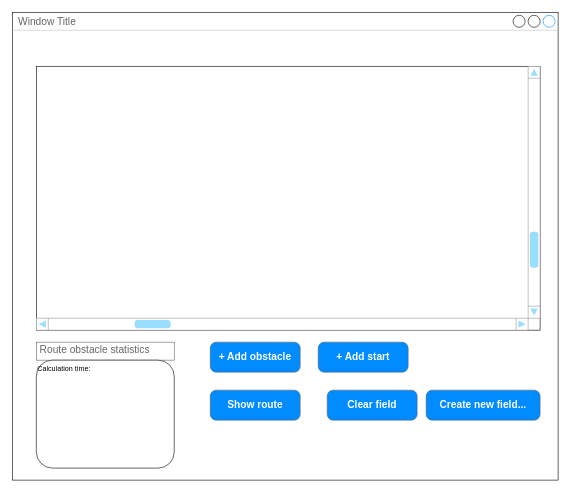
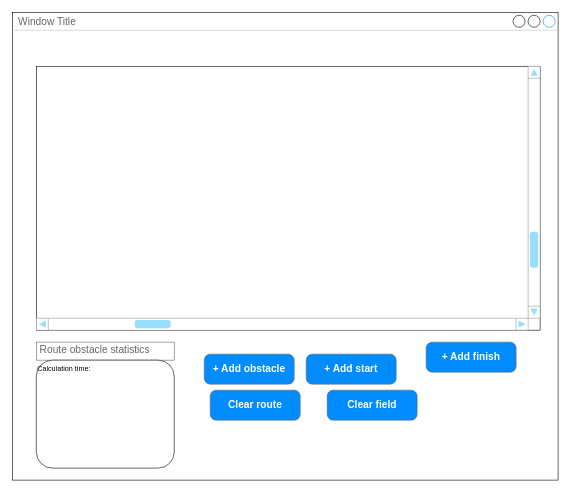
(255, 357) -> (249, 369)
(363, 357) -> (351, 369)
none -> (471, 357)
(255, 405) -> (255, 405)
(483, 405) -> none
